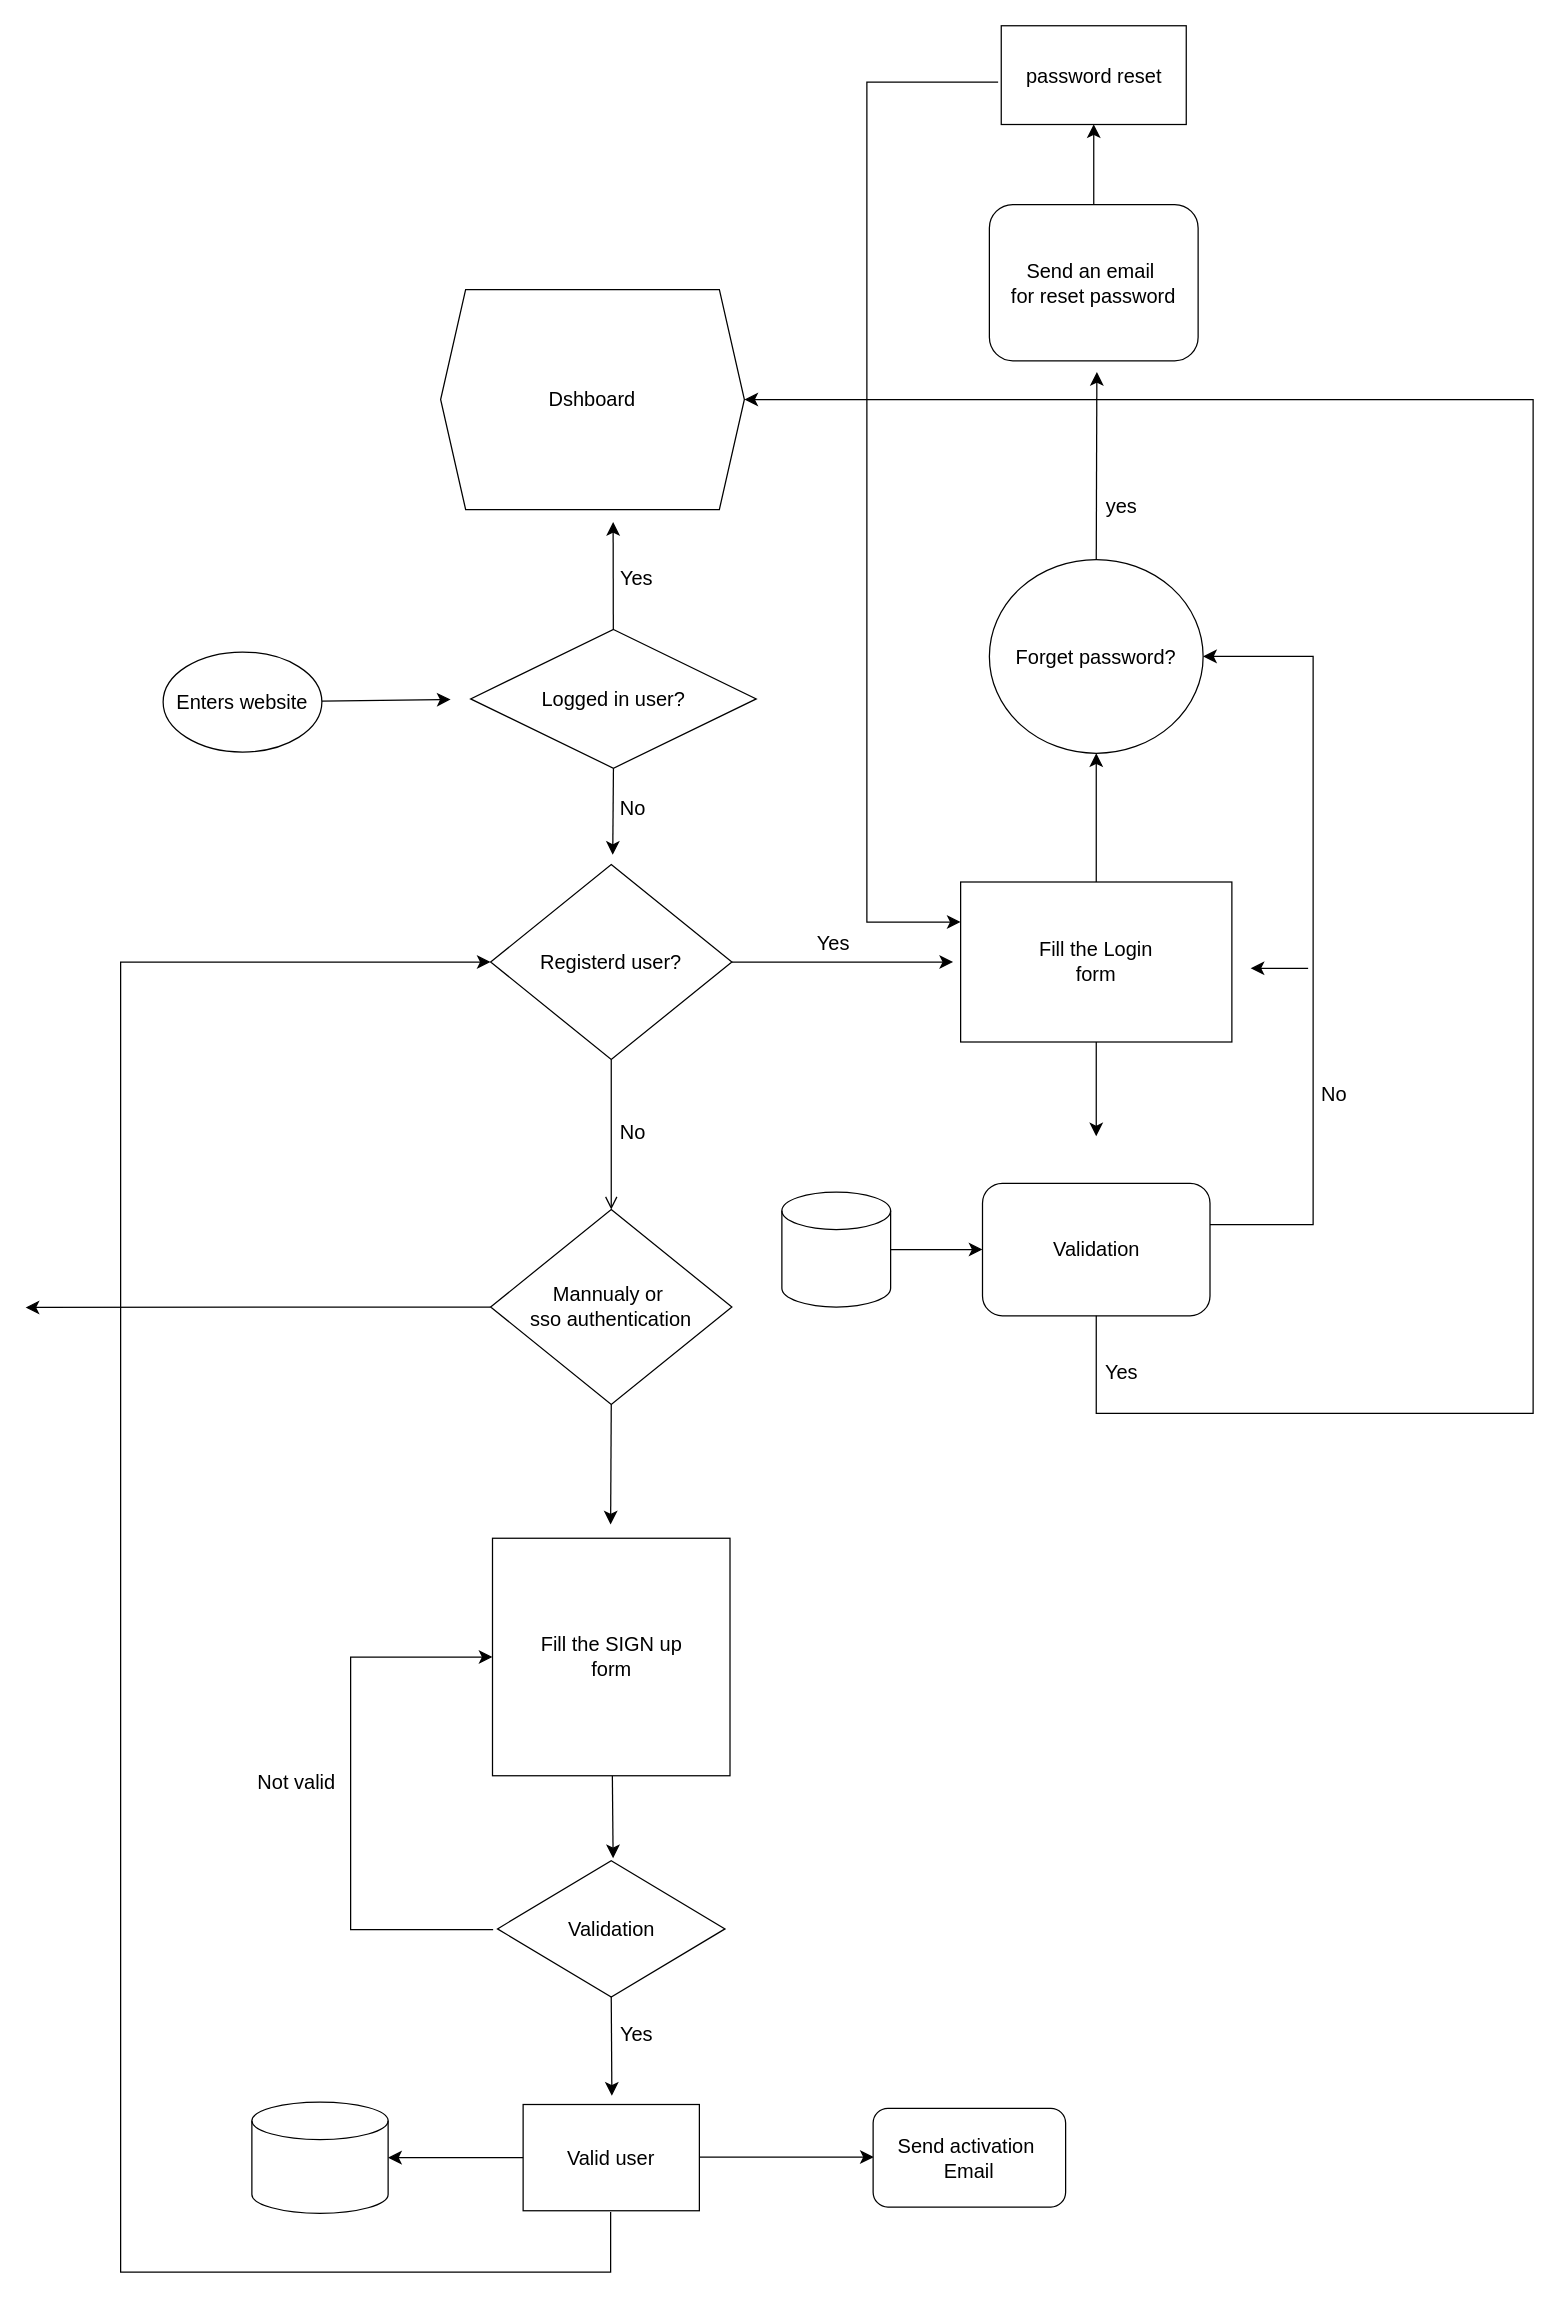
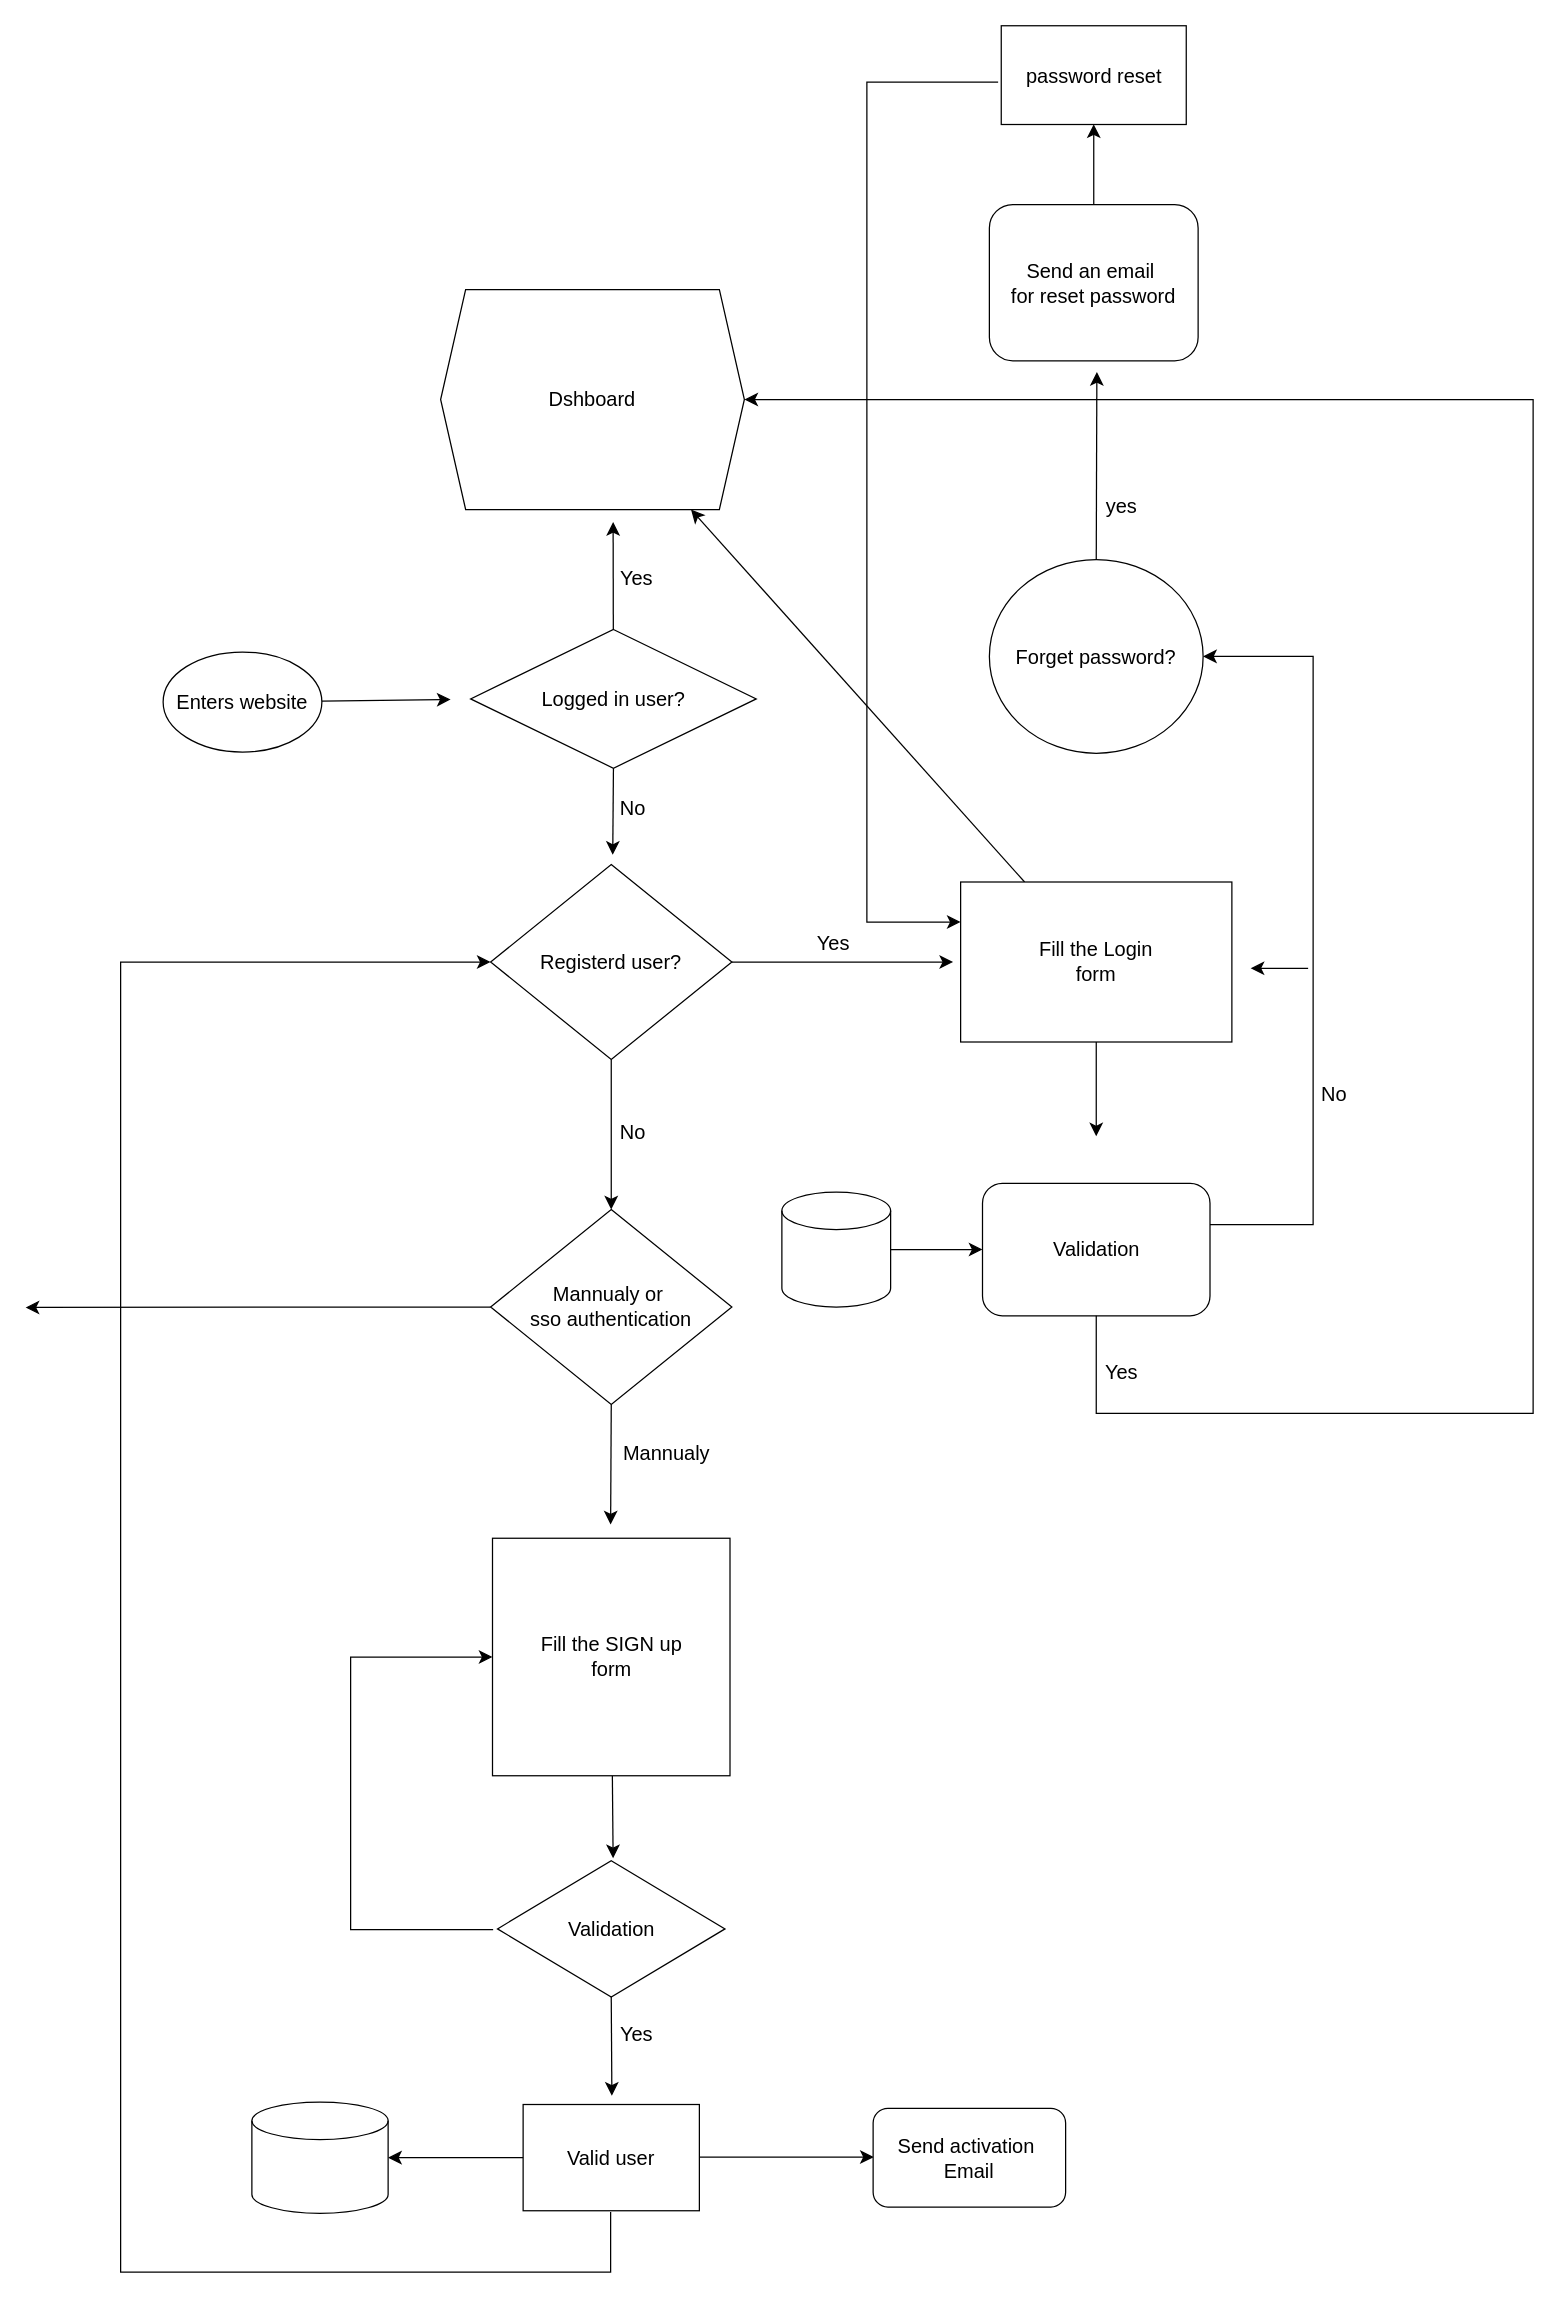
(1096, 822) -> (860, 698)
(611, 1200) -> (611, 1197)
none -> (667, 1453)
(297, 1781) -> none
